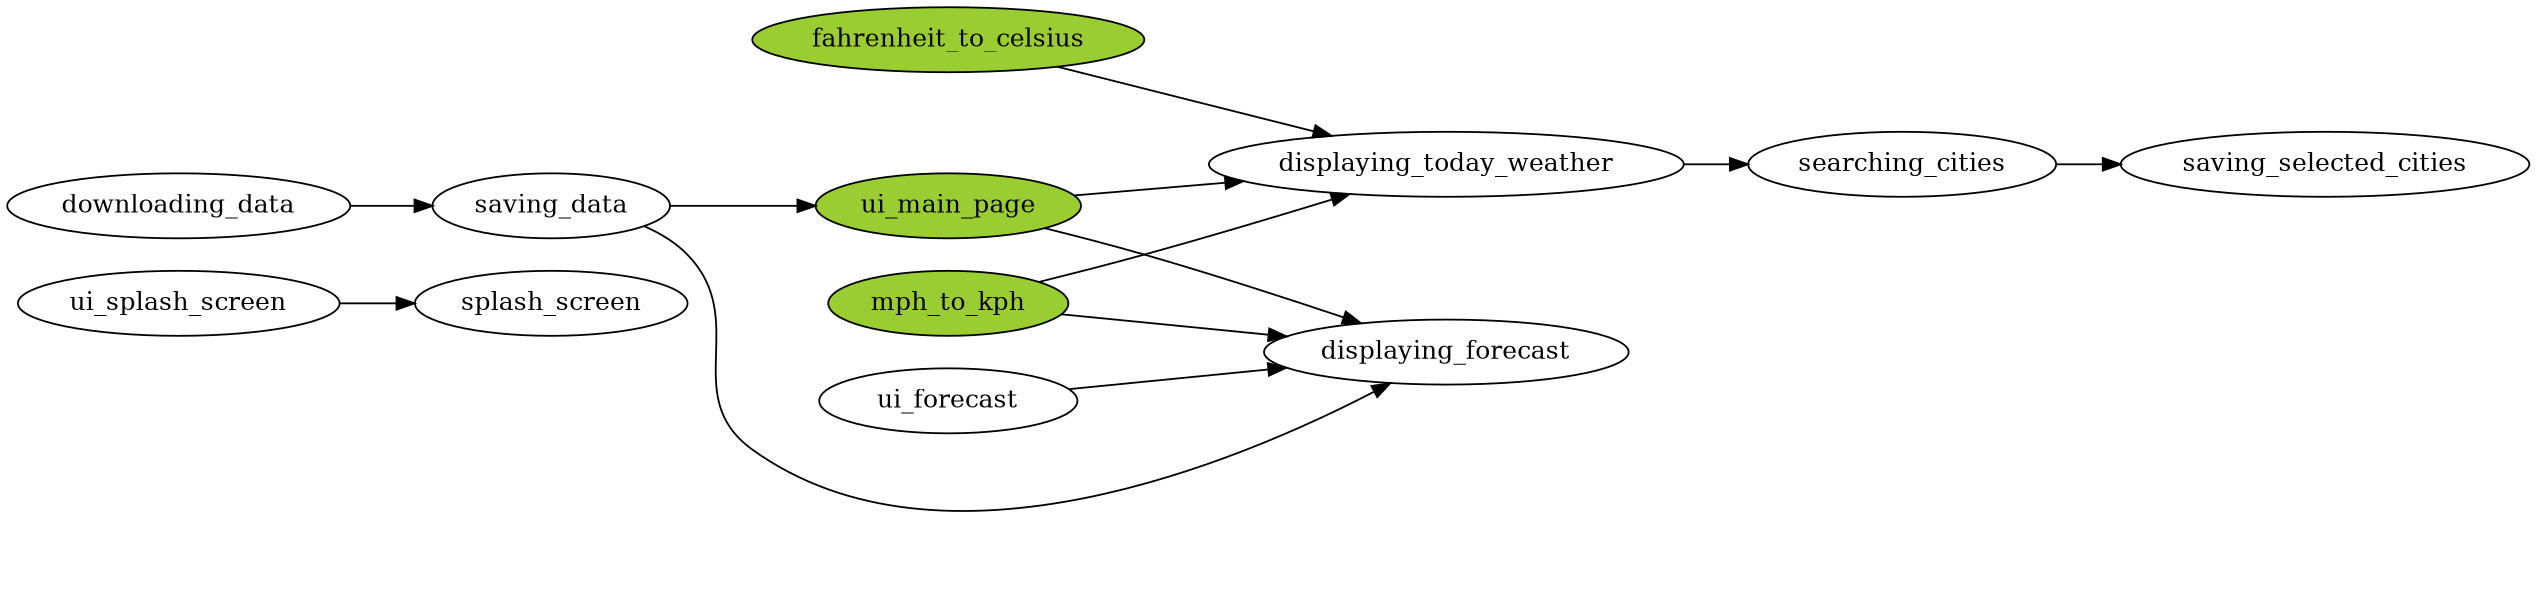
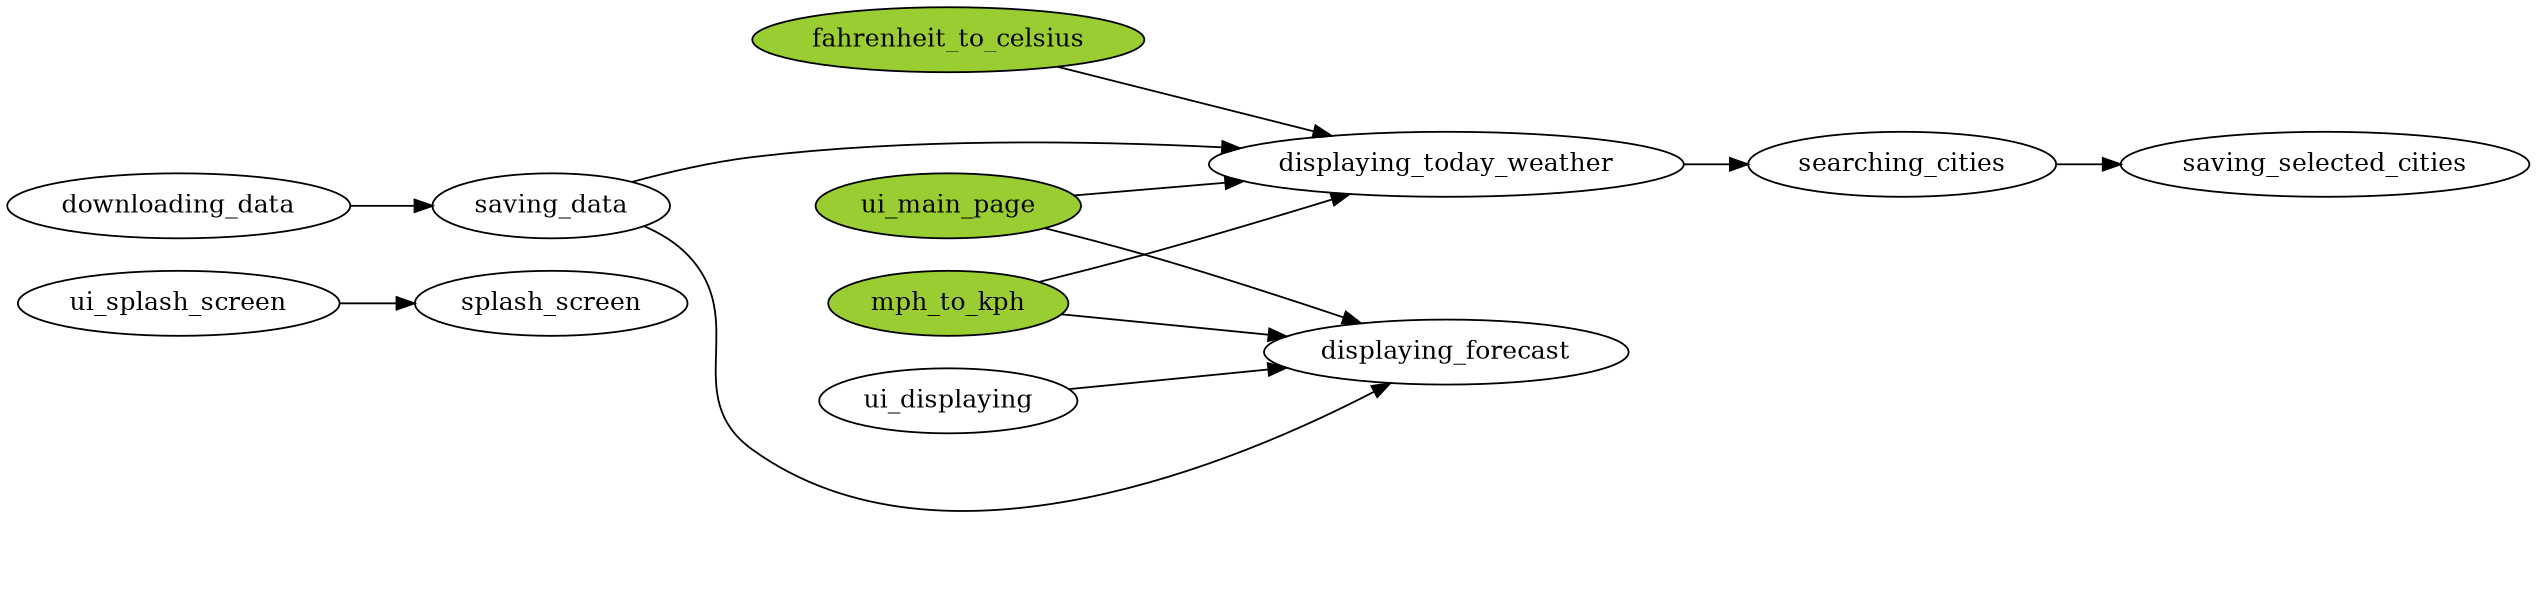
(734, 206) -> (925, 144)
(948, 401) -> (948, 401)
